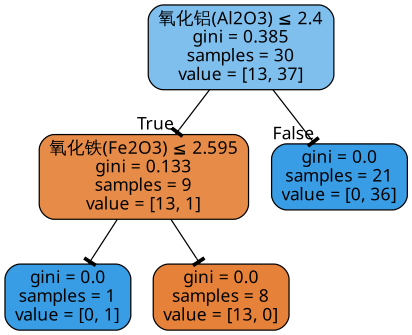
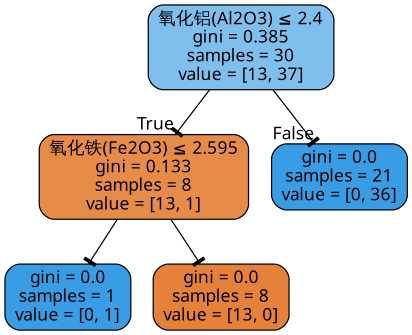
(144, 186) -> (144, 186)
